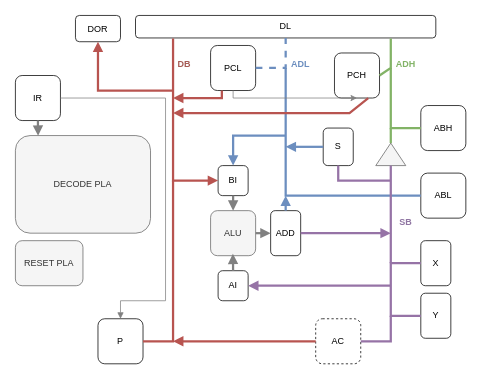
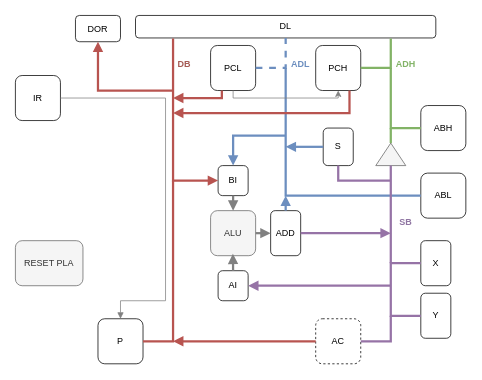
(357, 75) -> (338, 68)
(38, 123) -> none
(83, 184) -> none
